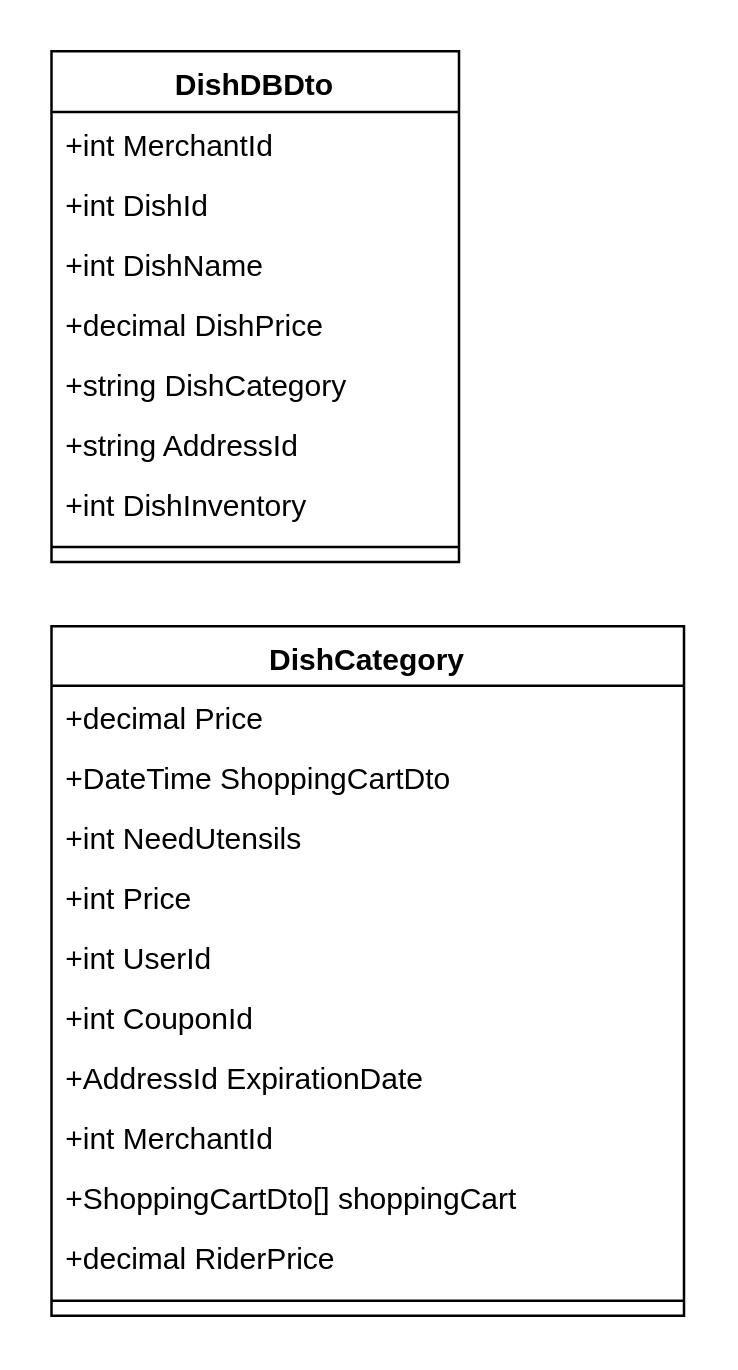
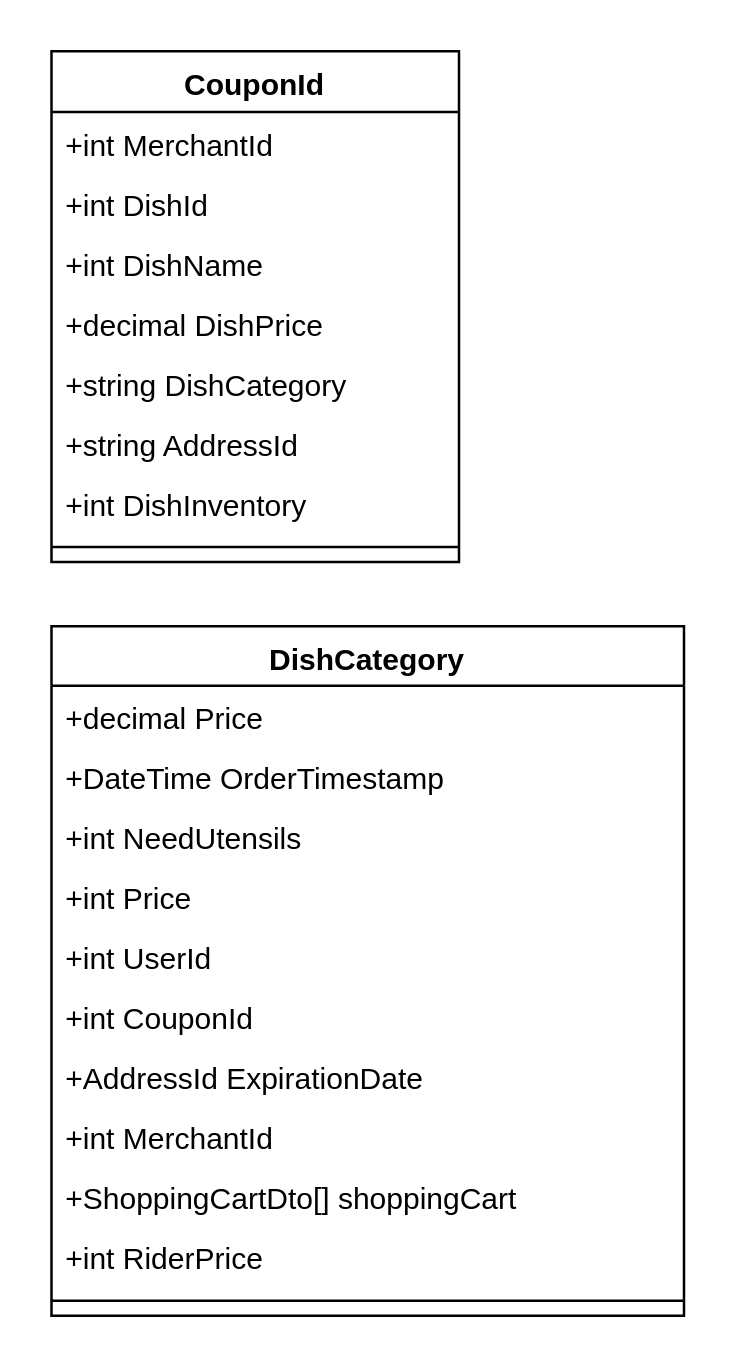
(254, 85) -> (254, 85)
(263, 779) -> (255, 779)
(205, 1259) -> (175, 1259)
